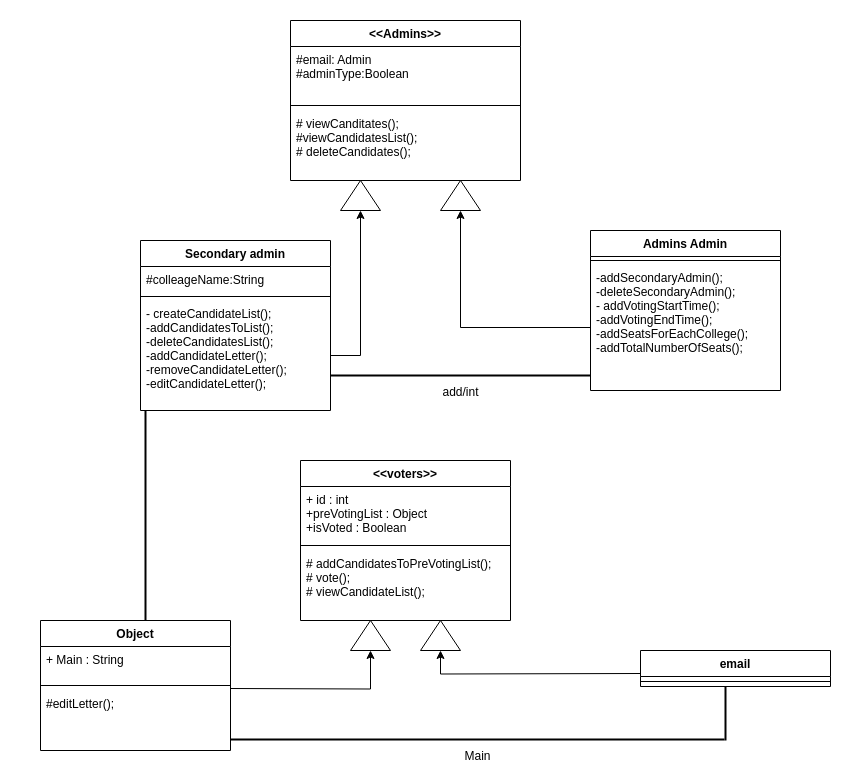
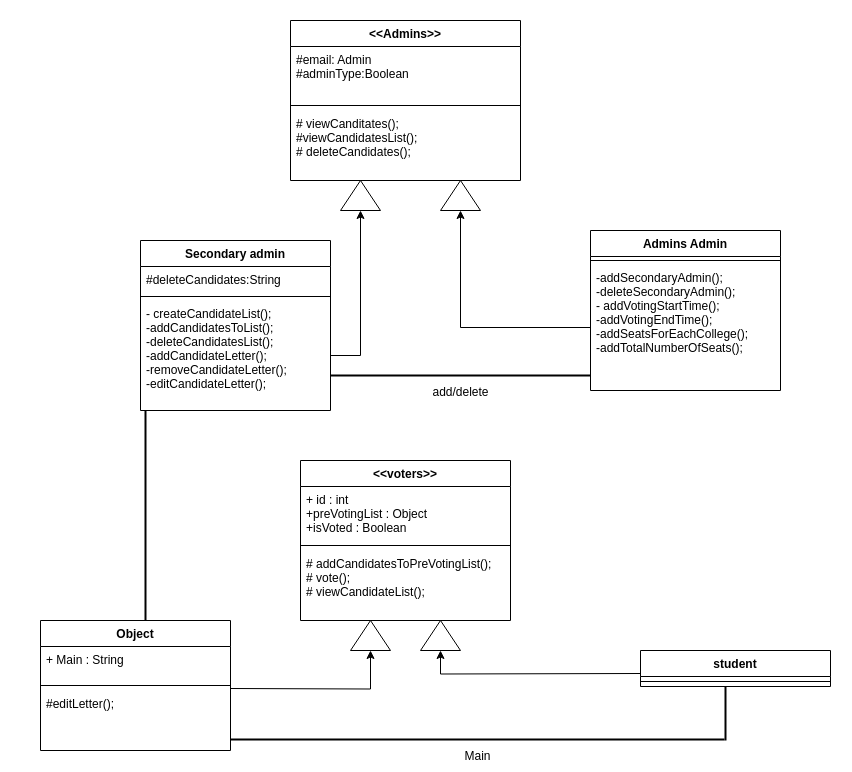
(207, 280) -> (220, 280)
(461, 393) -> (461, 393)
(735, 664) -> (735, 664)
